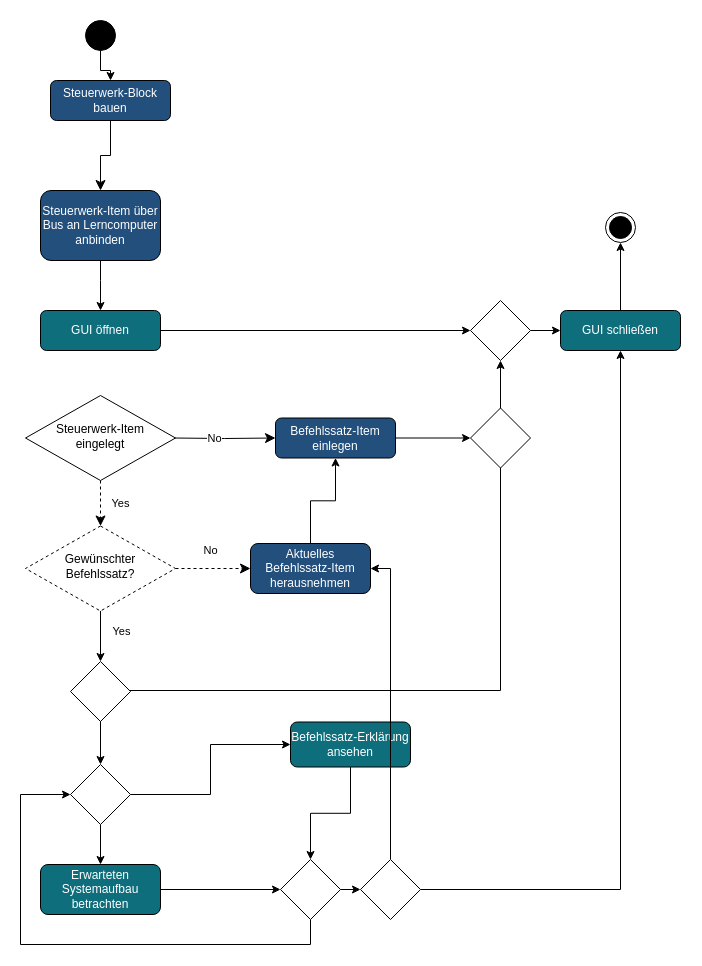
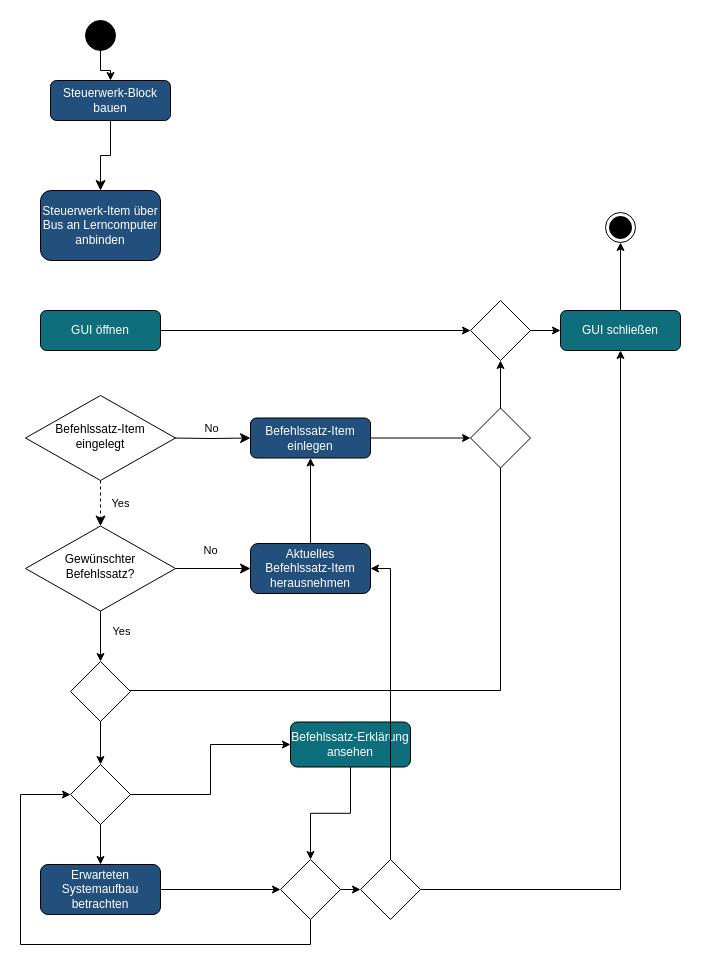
(101, 282) -> none
(101, 437) -> (101, 437)
(336, 438) -> (311, 438)
(101, 569) -> (101, 569)
(209, 569) -> (209, 569)
(101, 890) -> (101, 890)
